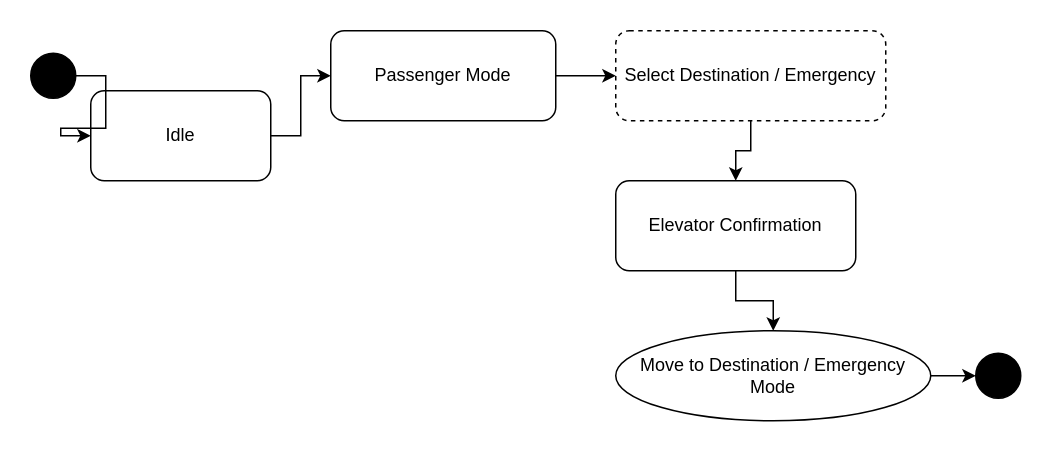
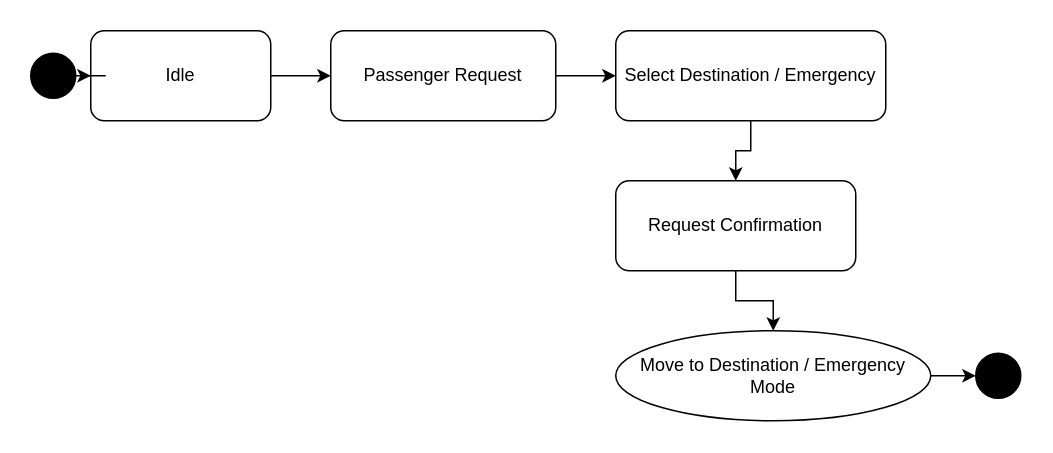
(443, 76) -> (443, 76)
(751, 76) -> (751, 76)
(181, 136) -> (181, 76)
(736, 226) -> (736, 226)
